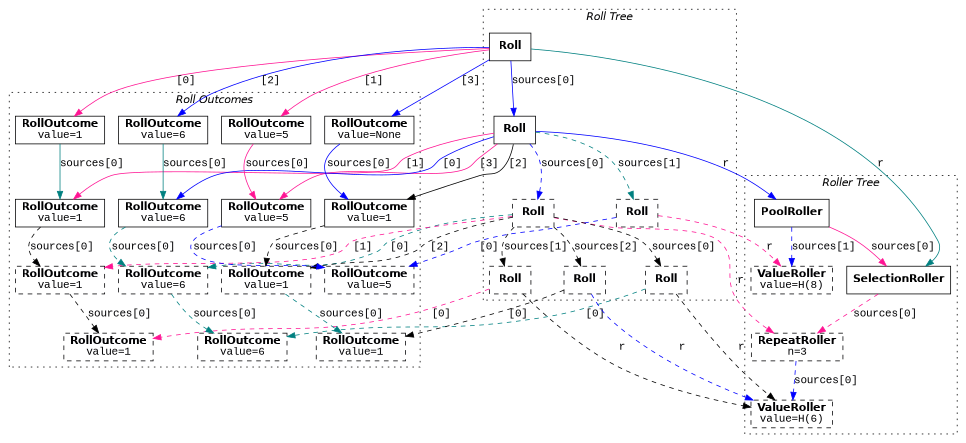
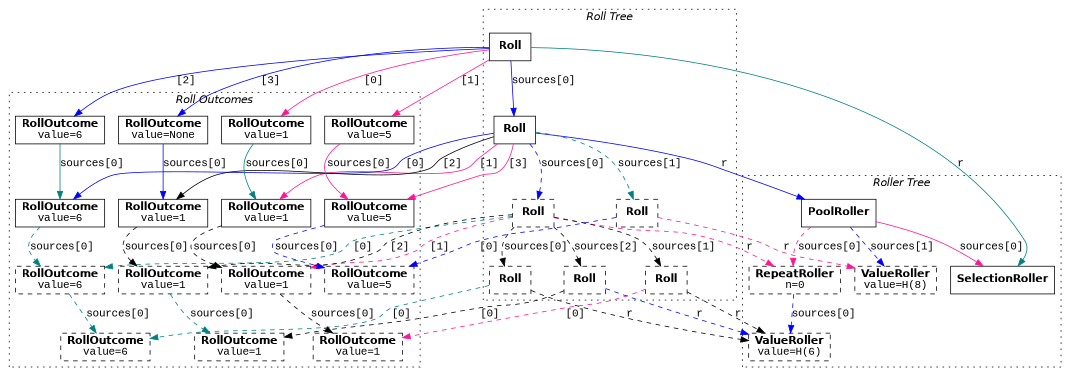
(851, 311) -> (798, 240)
(797, 352) -> (795, 285)
